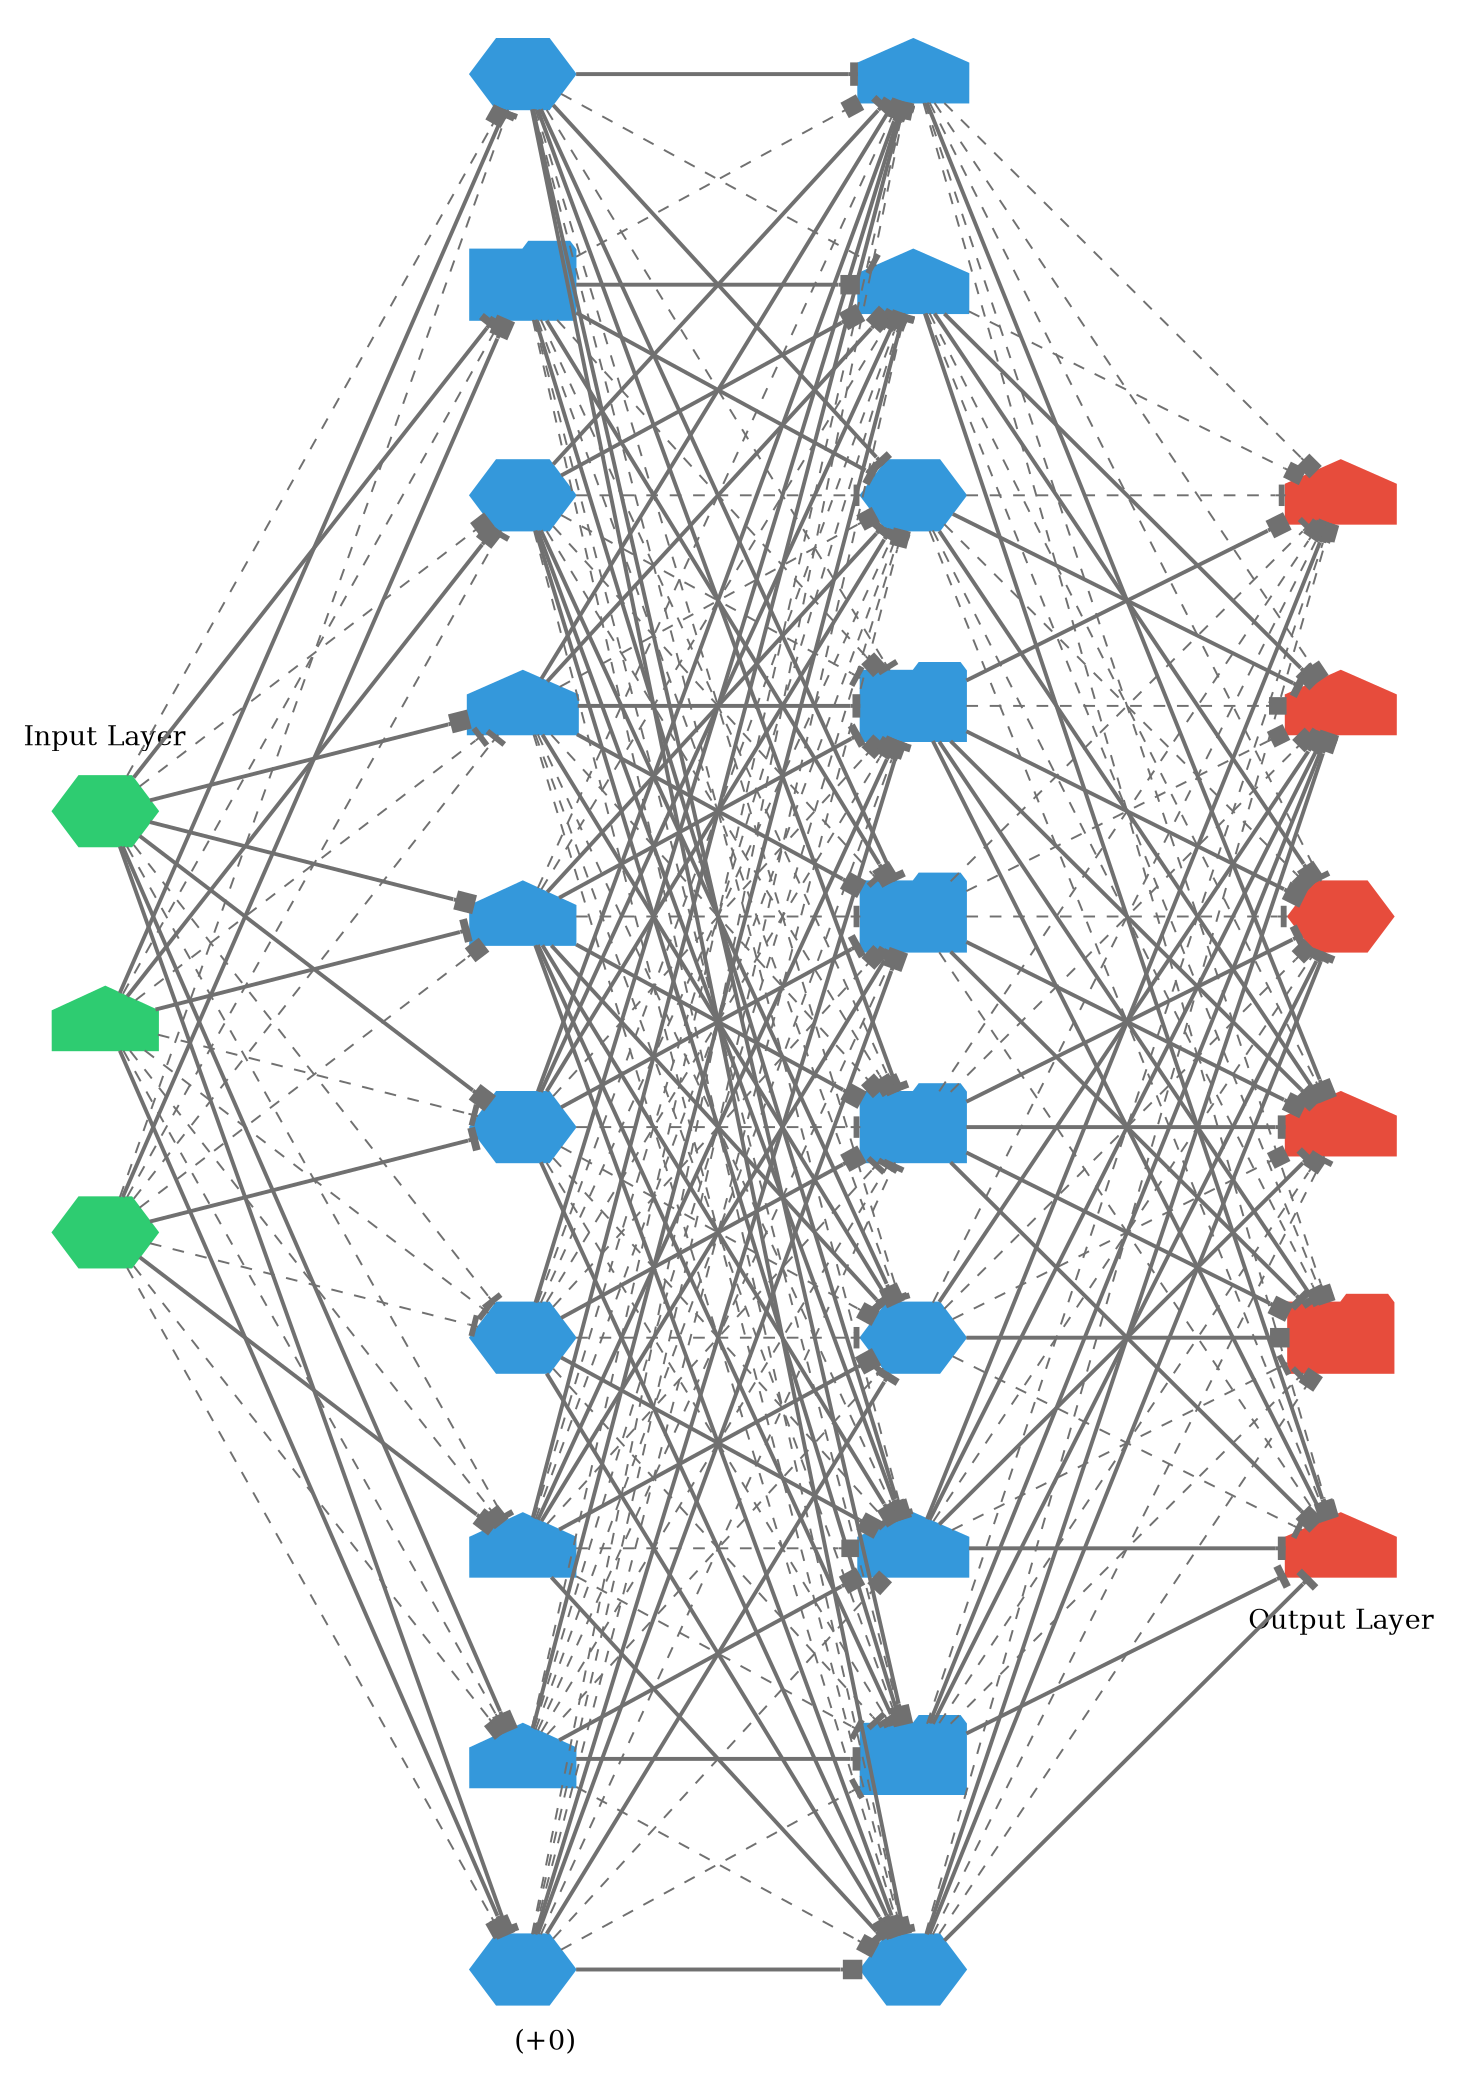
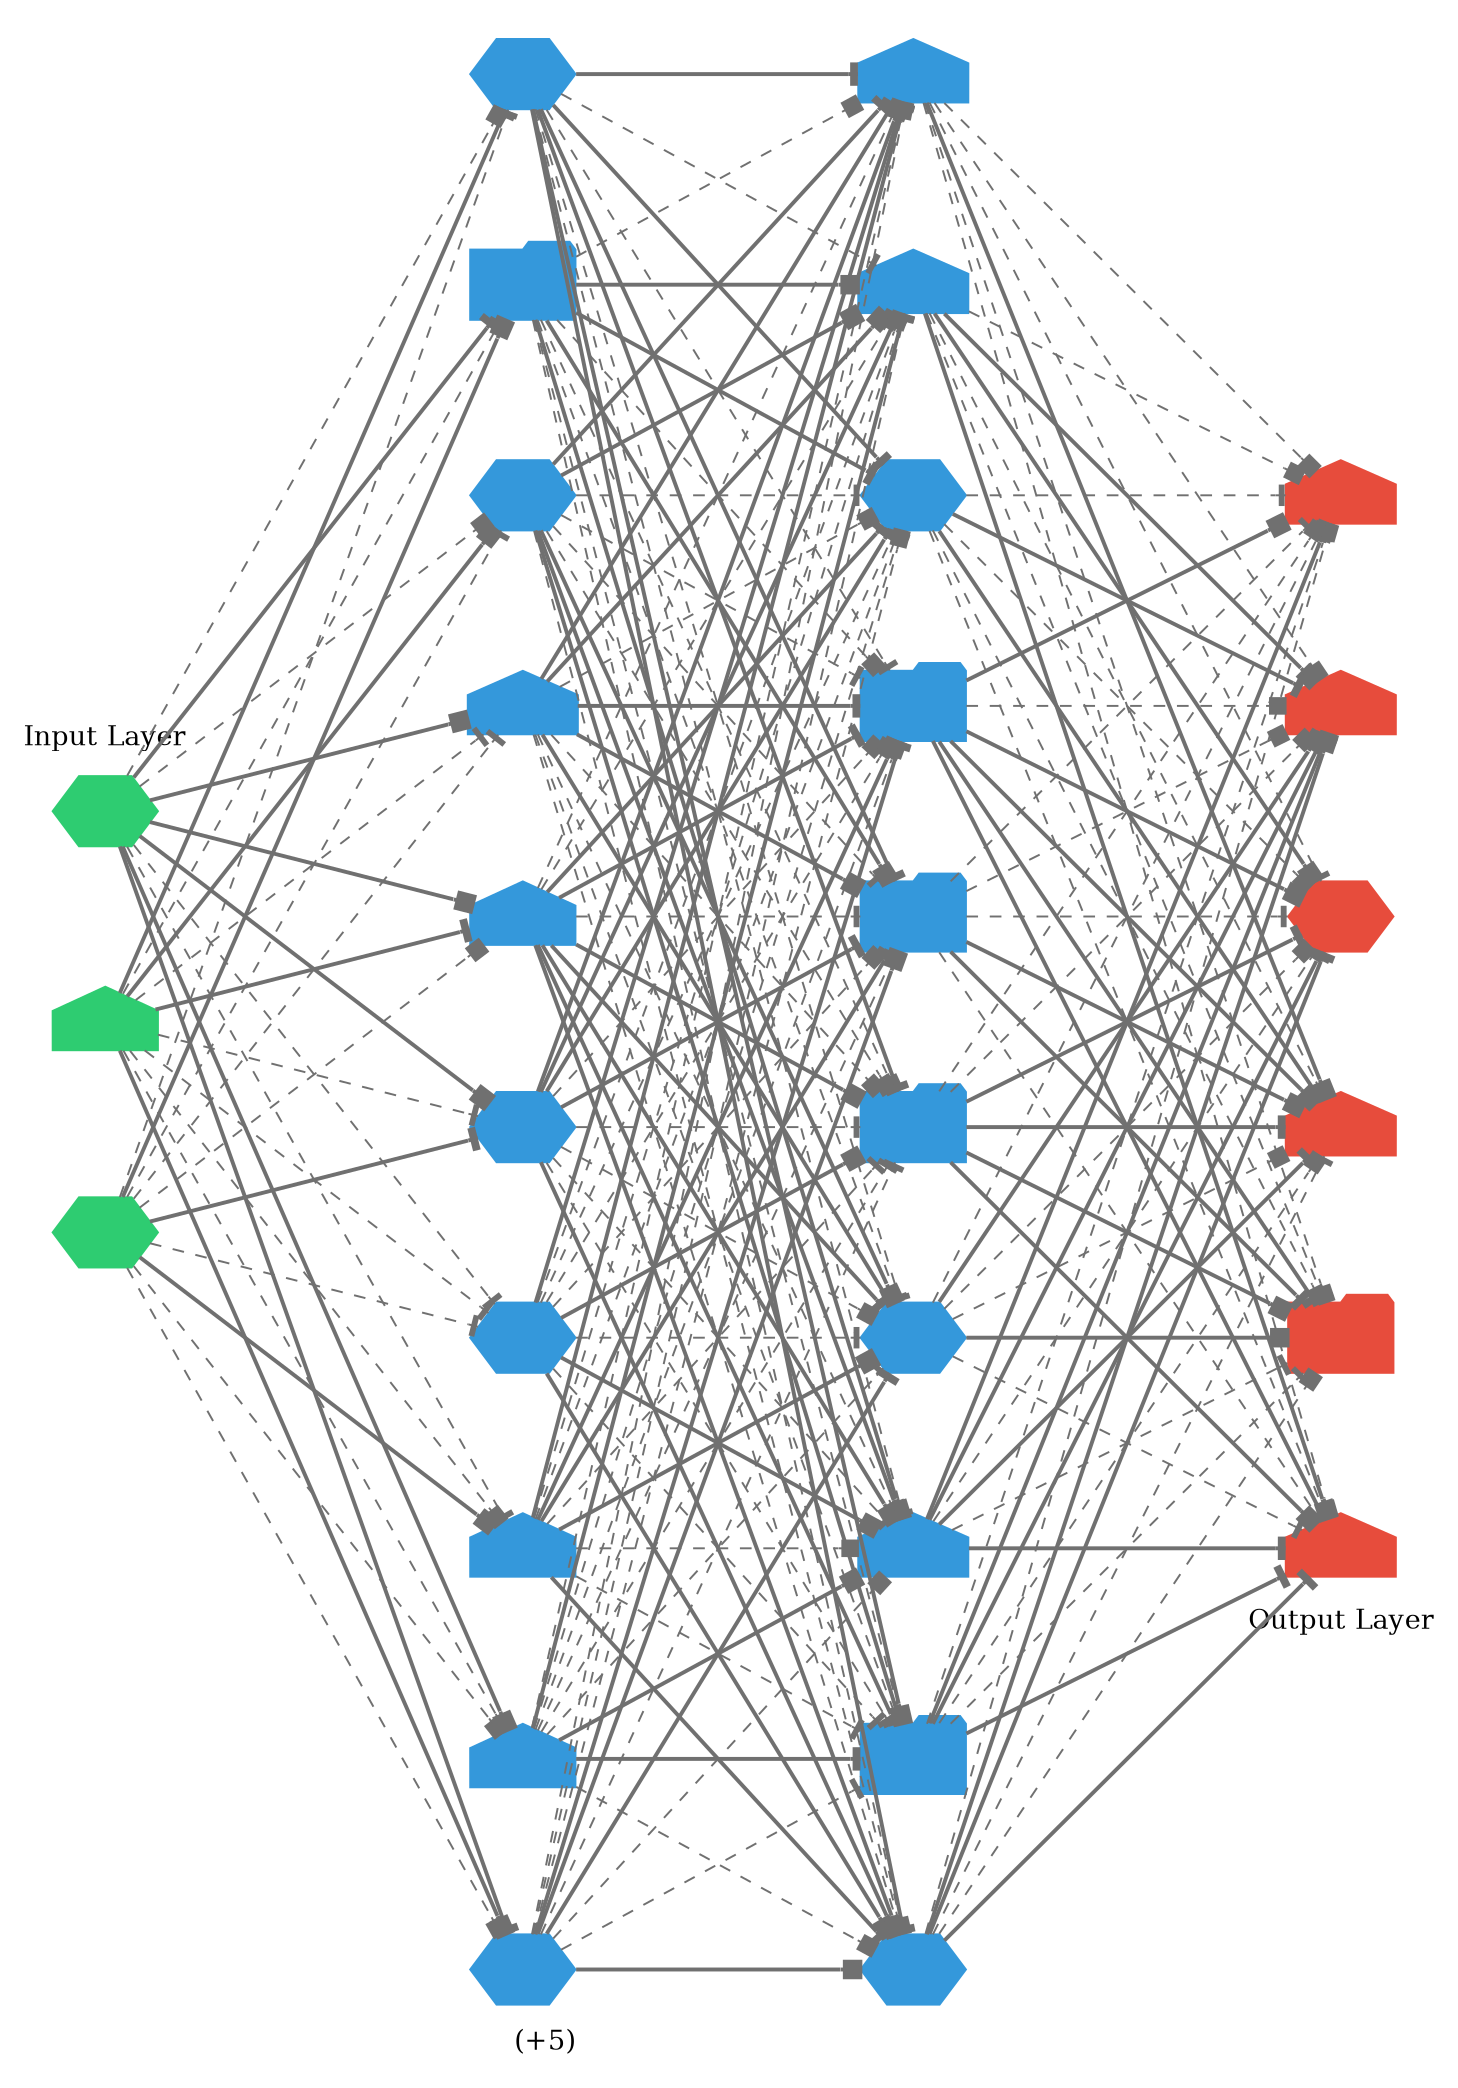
(542, 2043) -> (542, 2043)
